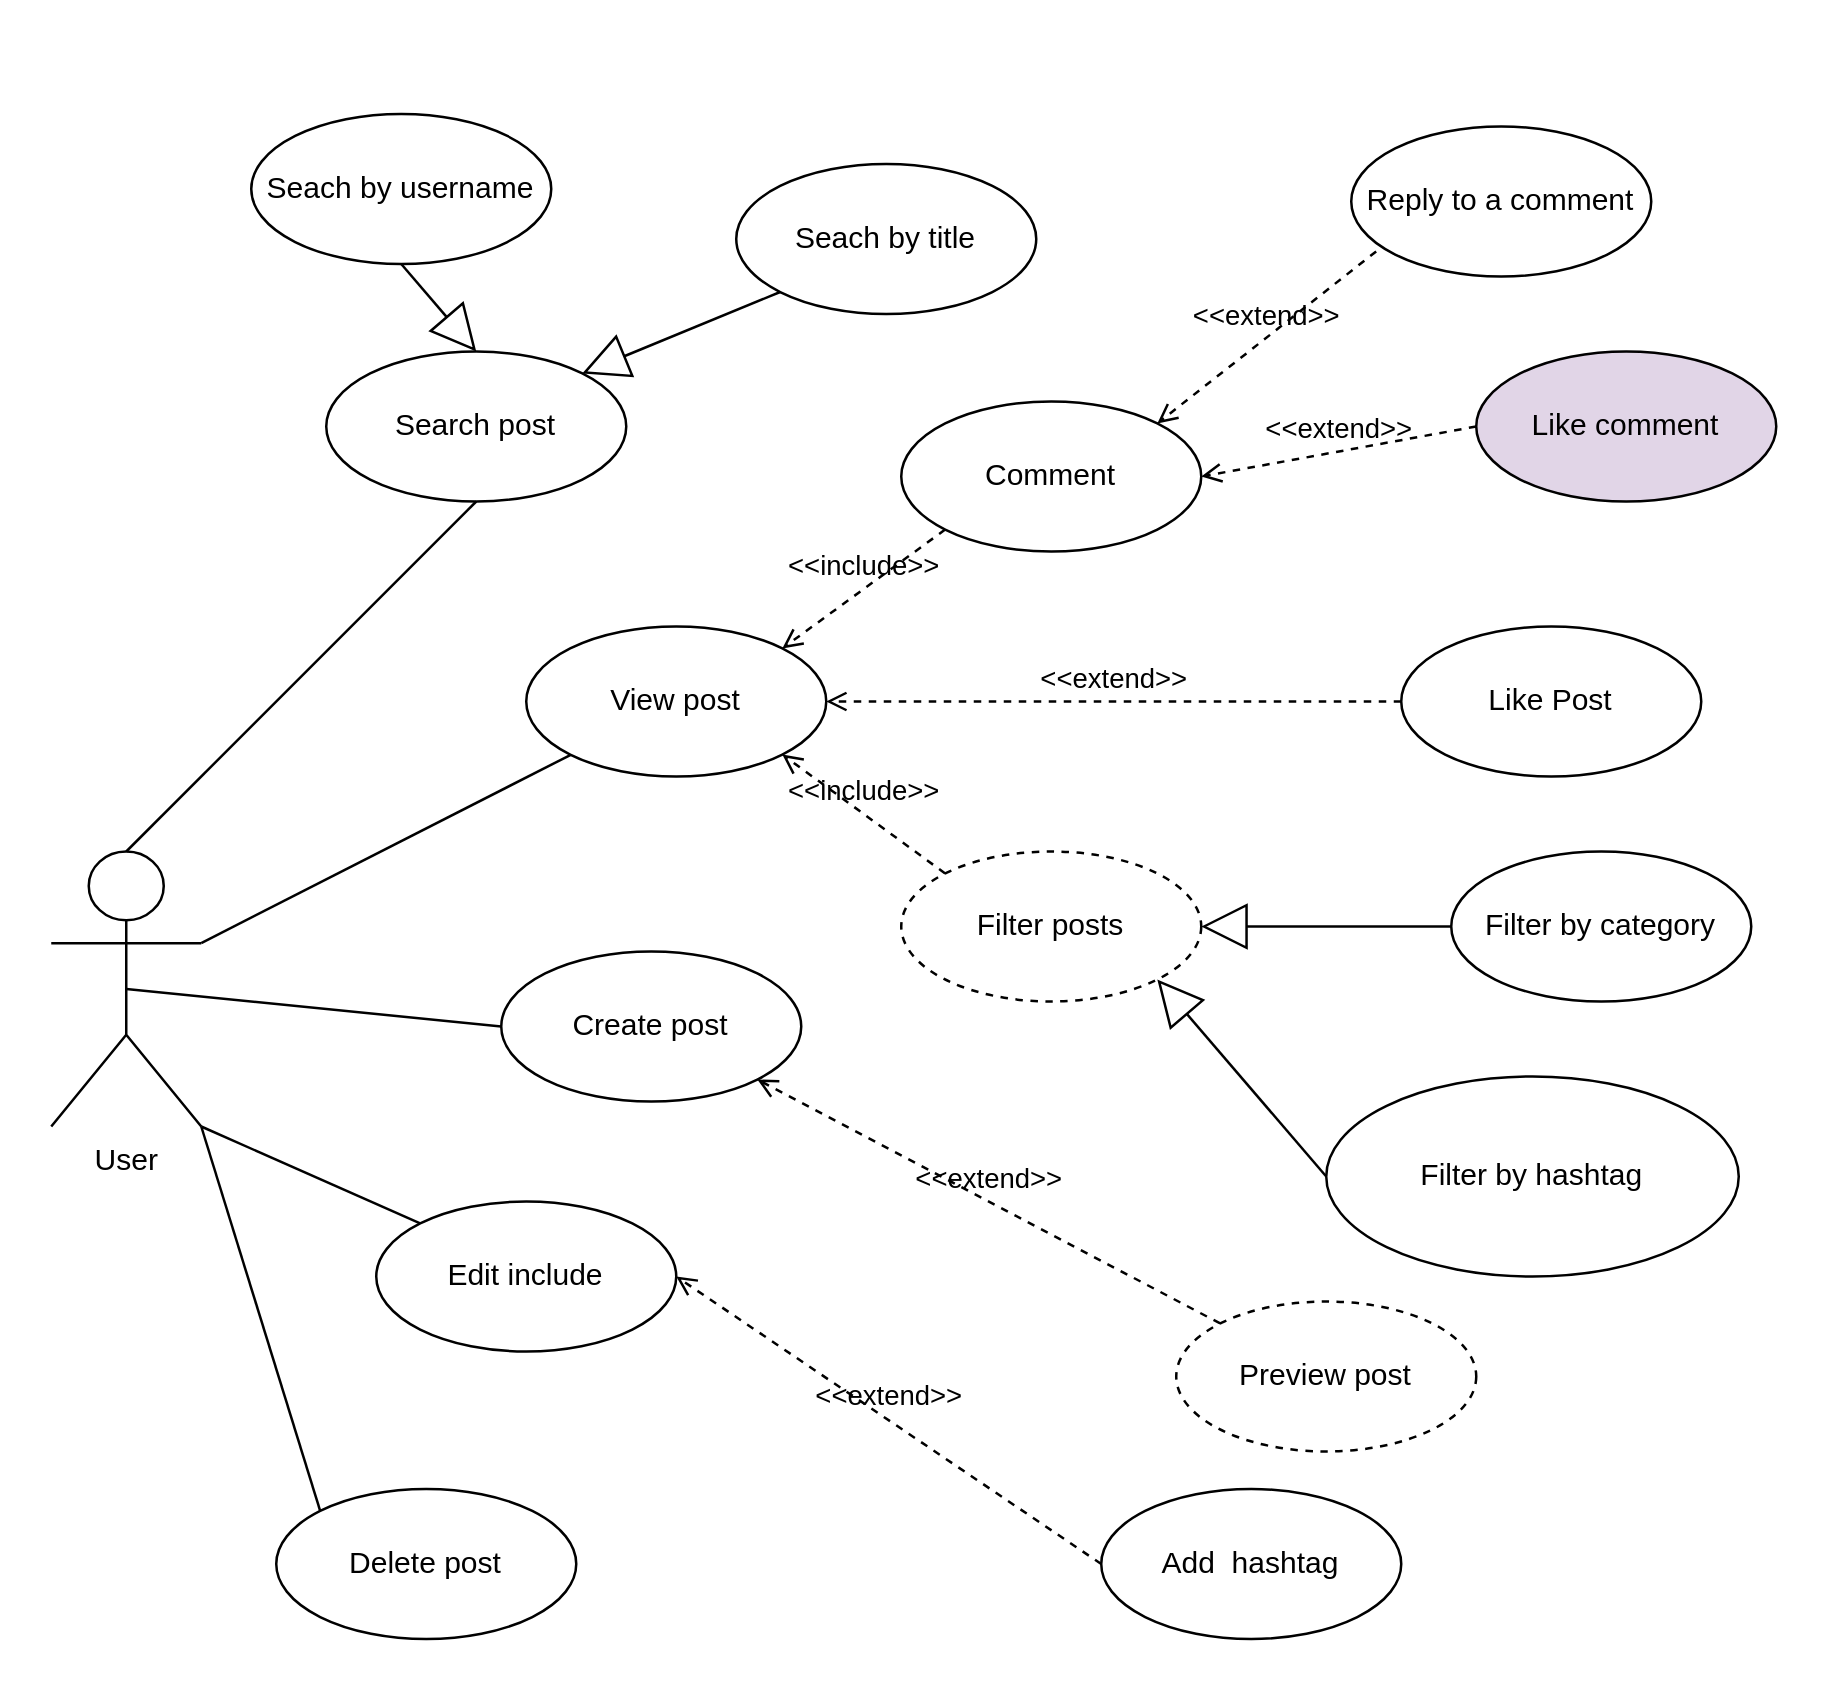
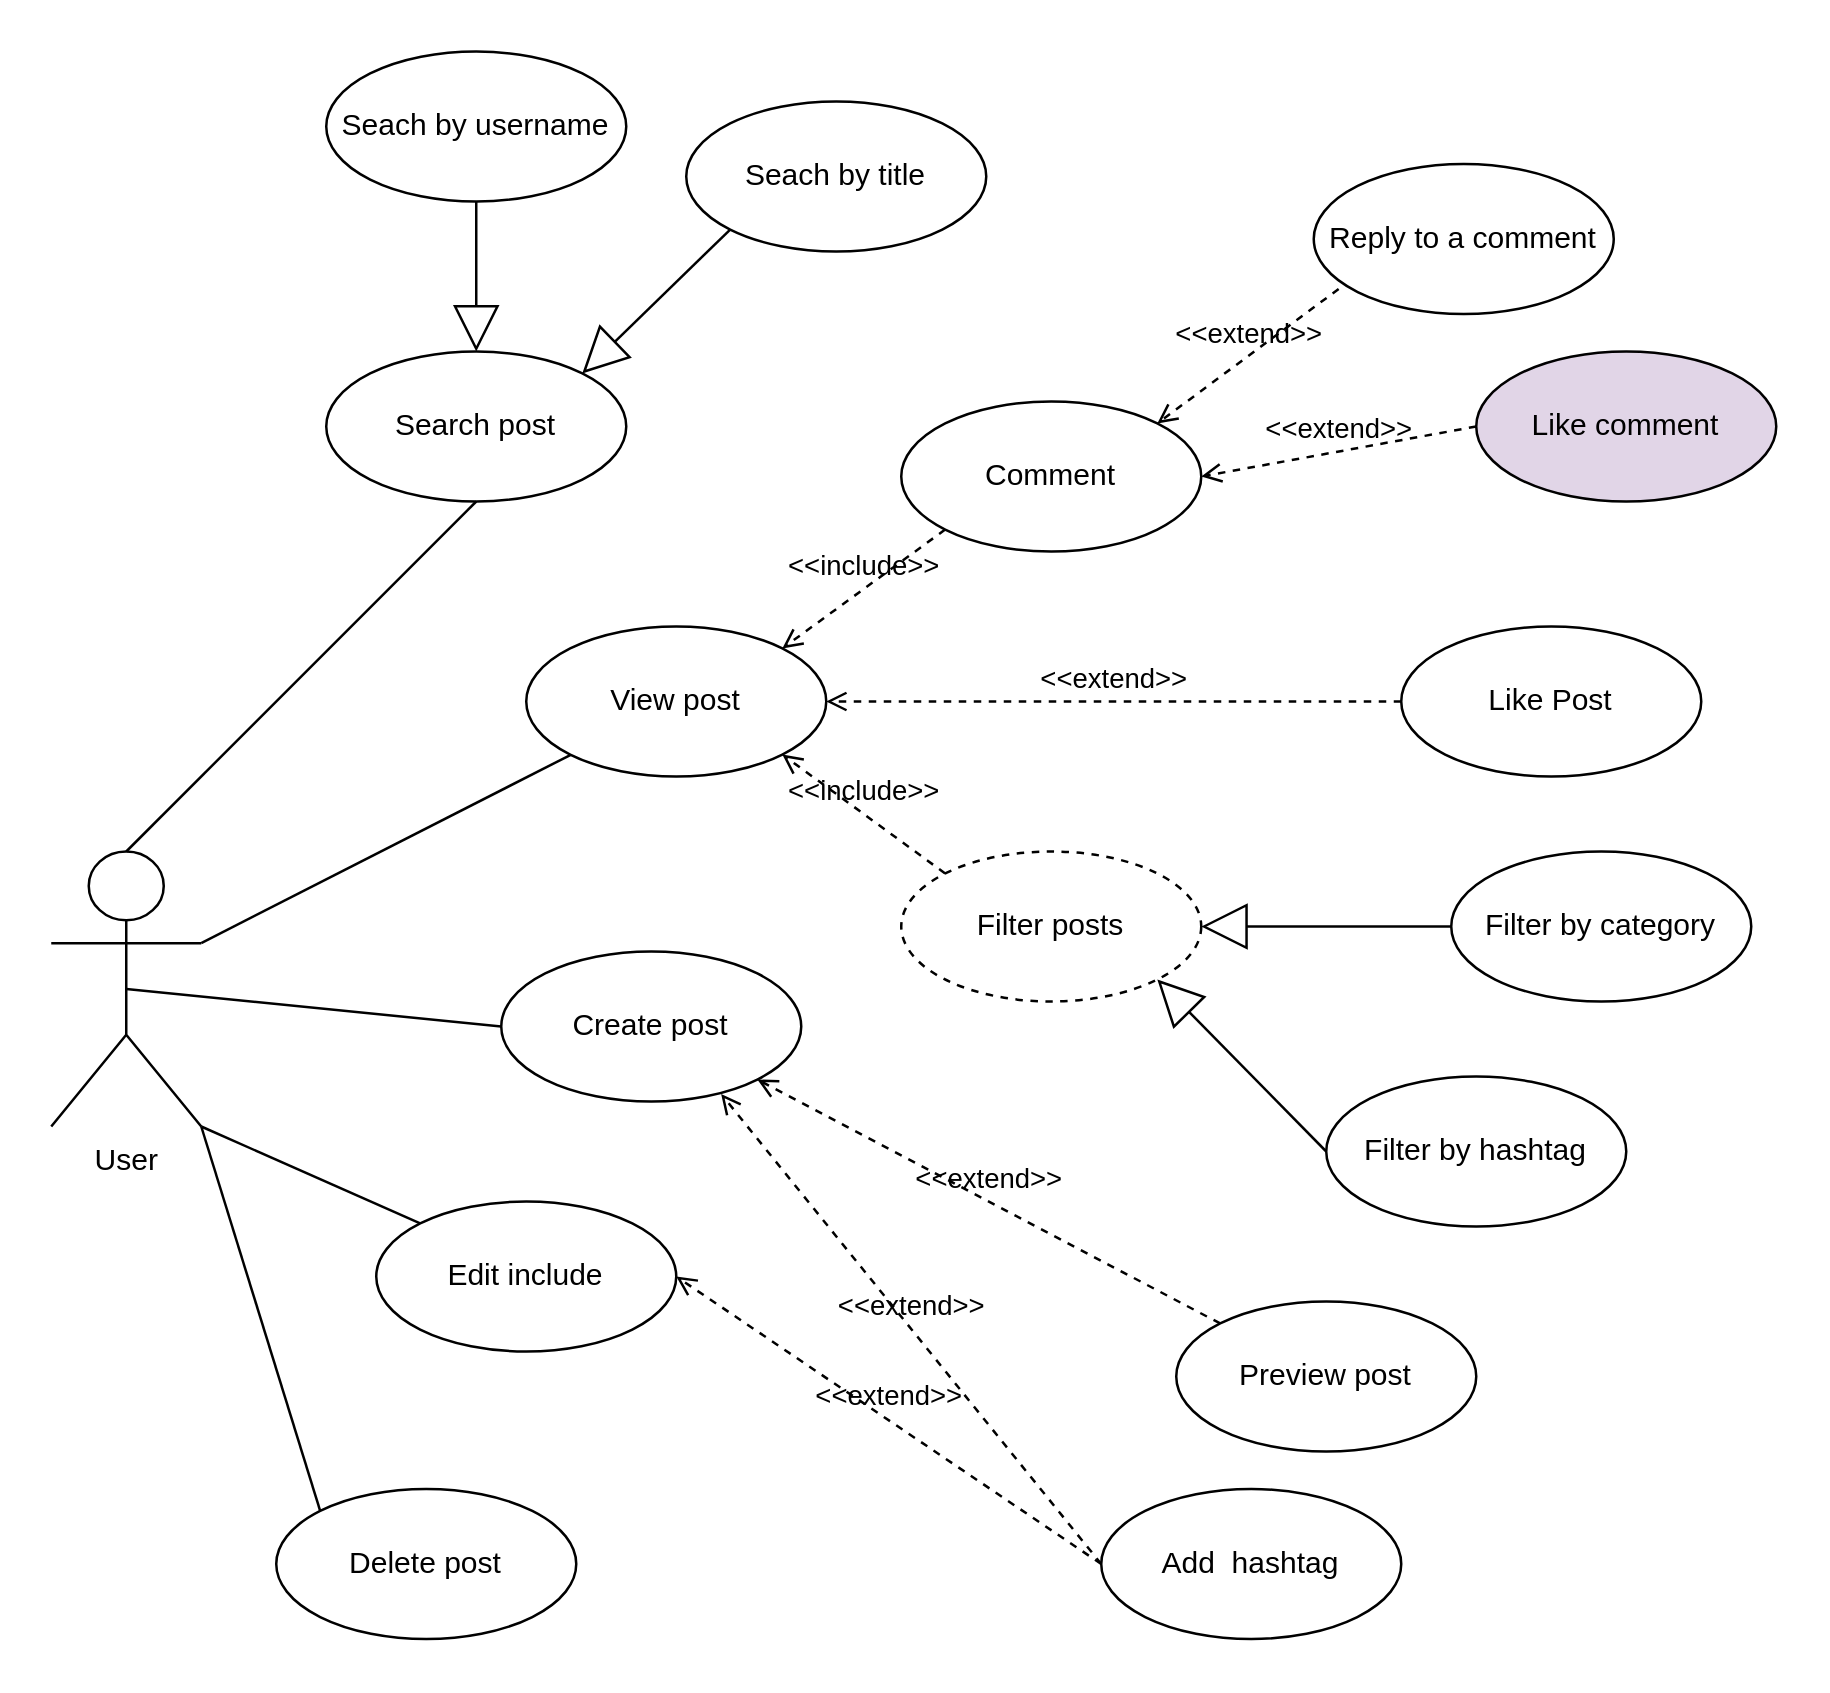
(401, 189) -> (476, 126)
(1501, 201) -> (1464, 239)
(886, 239) -> (836, 176)
(1533, 1176) -> (1476, 1151)
none -> (909, 1325)
(1326, 1376) -> (1326, 1376)
